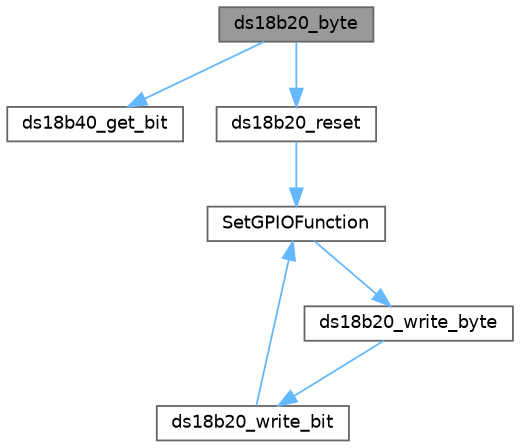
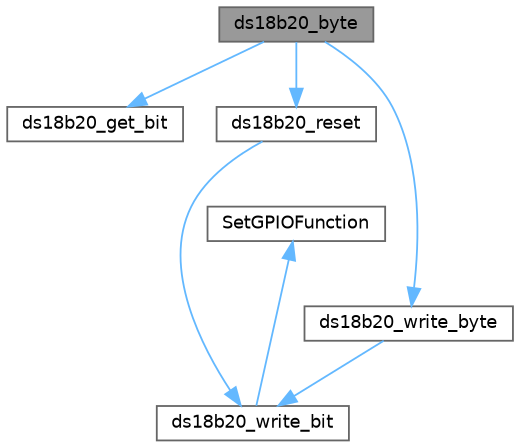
(95, 124) -> (95, 124)
(296, 165) -> (181, 254)
(345, 267) -> (408, 149)
